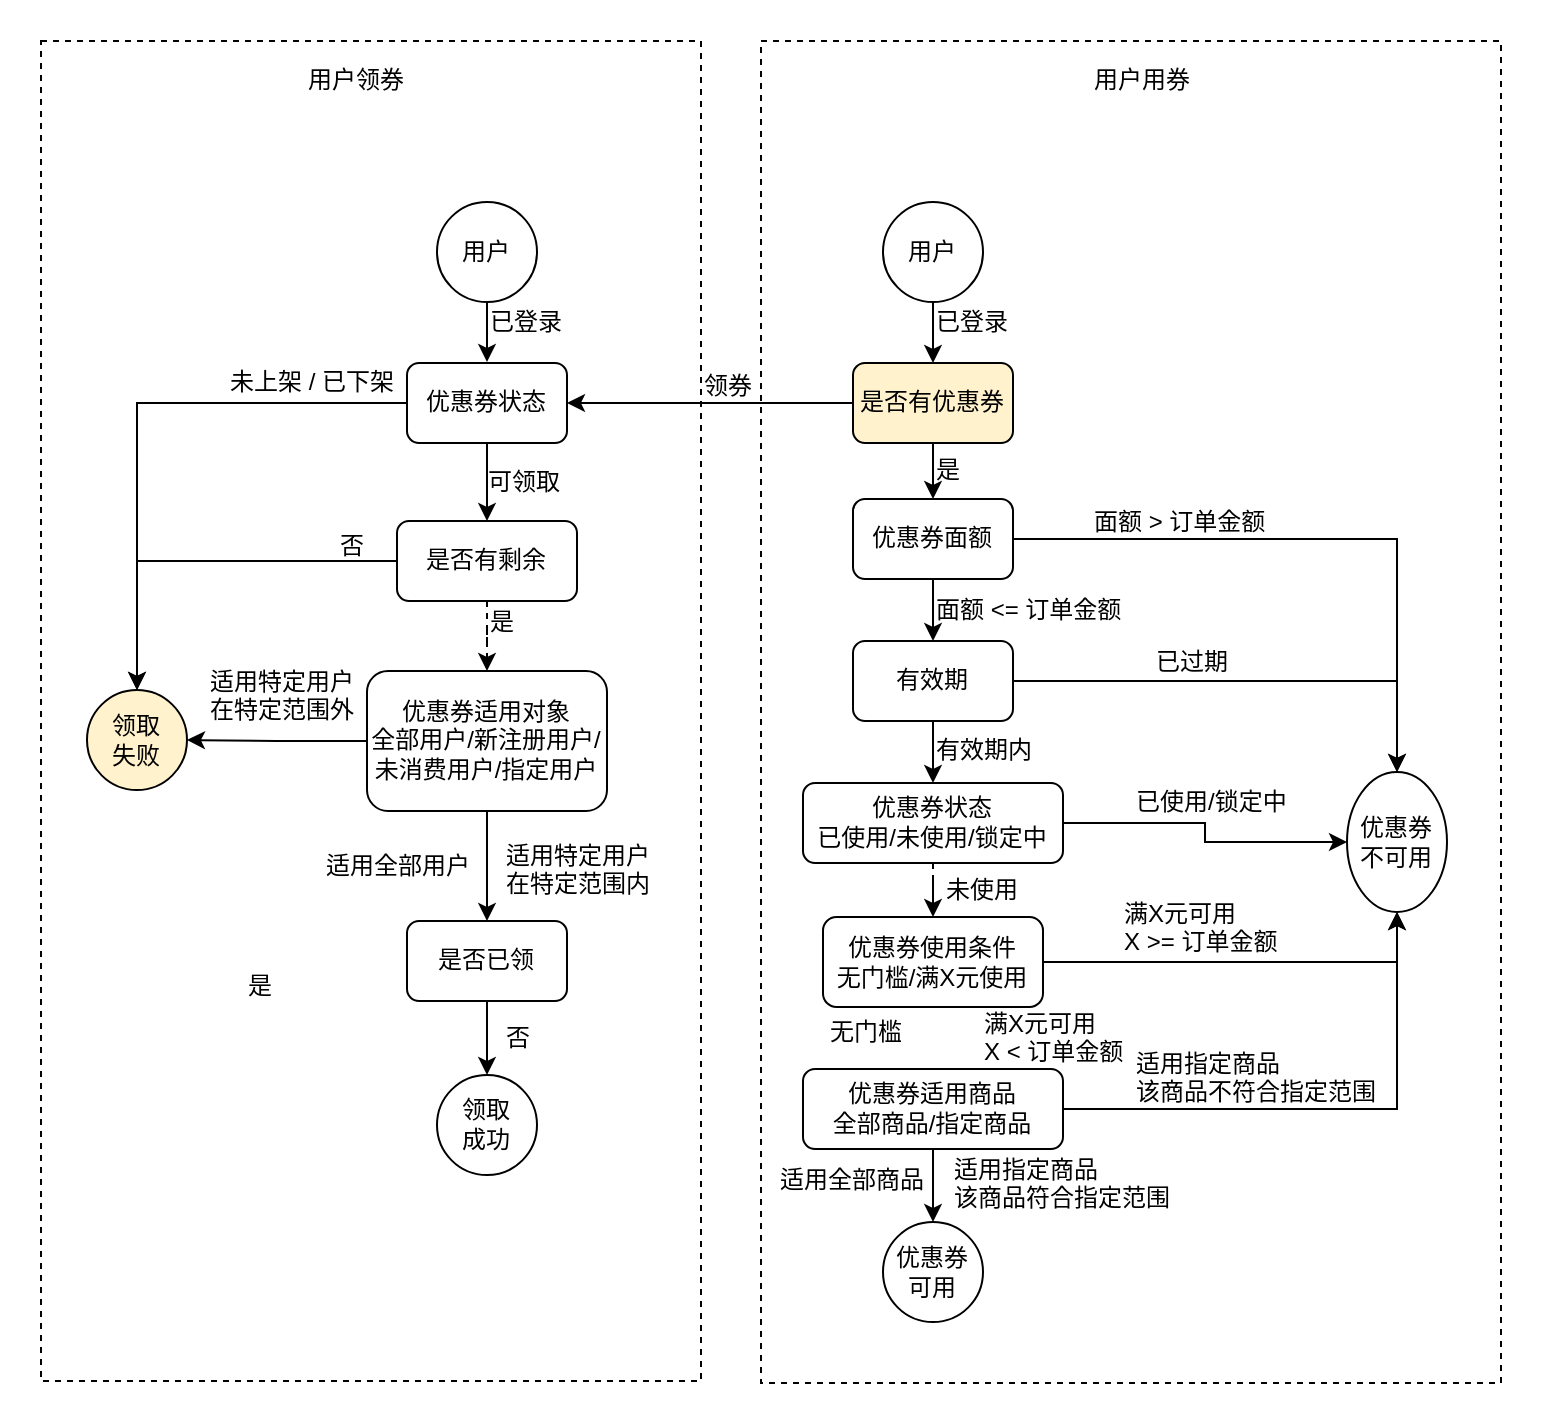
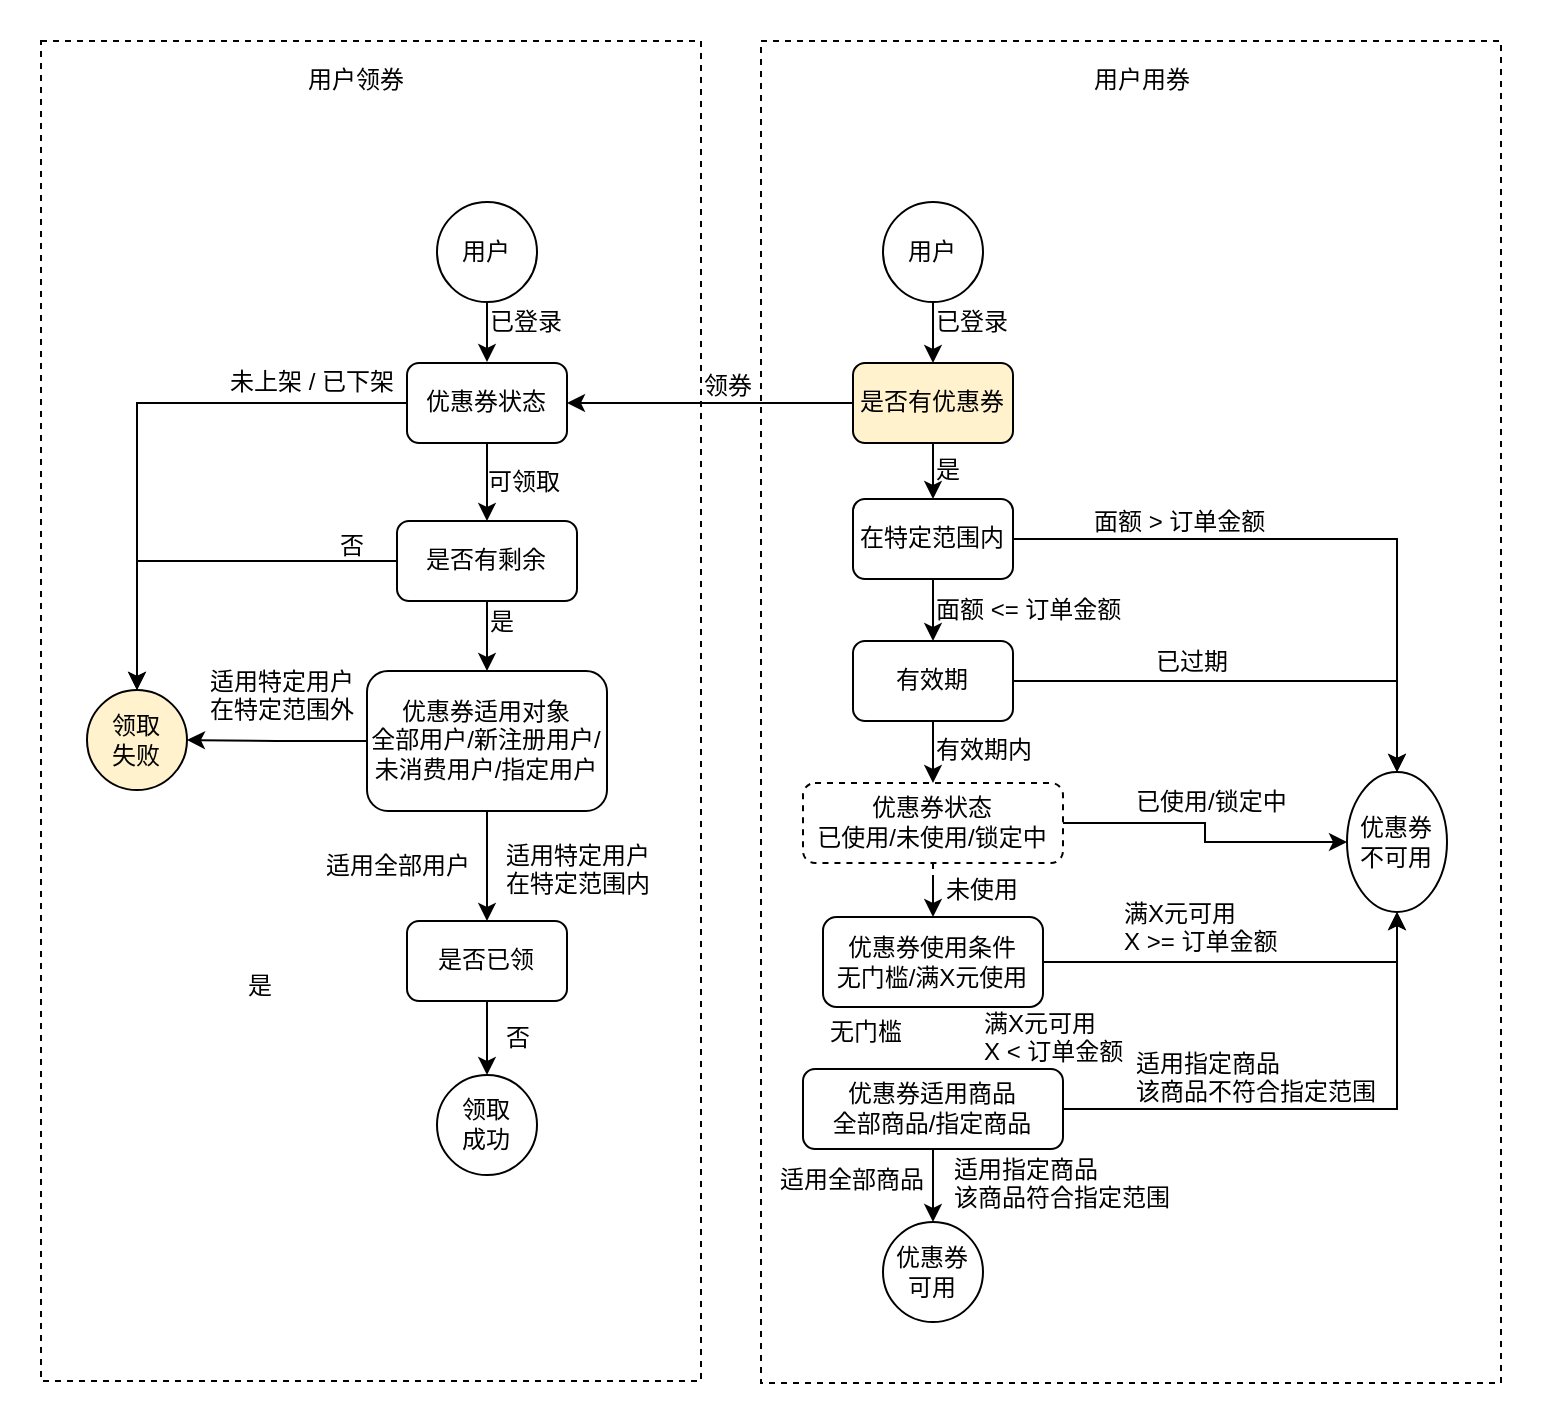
(933, 539) -> (933, 539)
(487, 638) -> (487, 638)
(933, 823) -> (933, 823)
